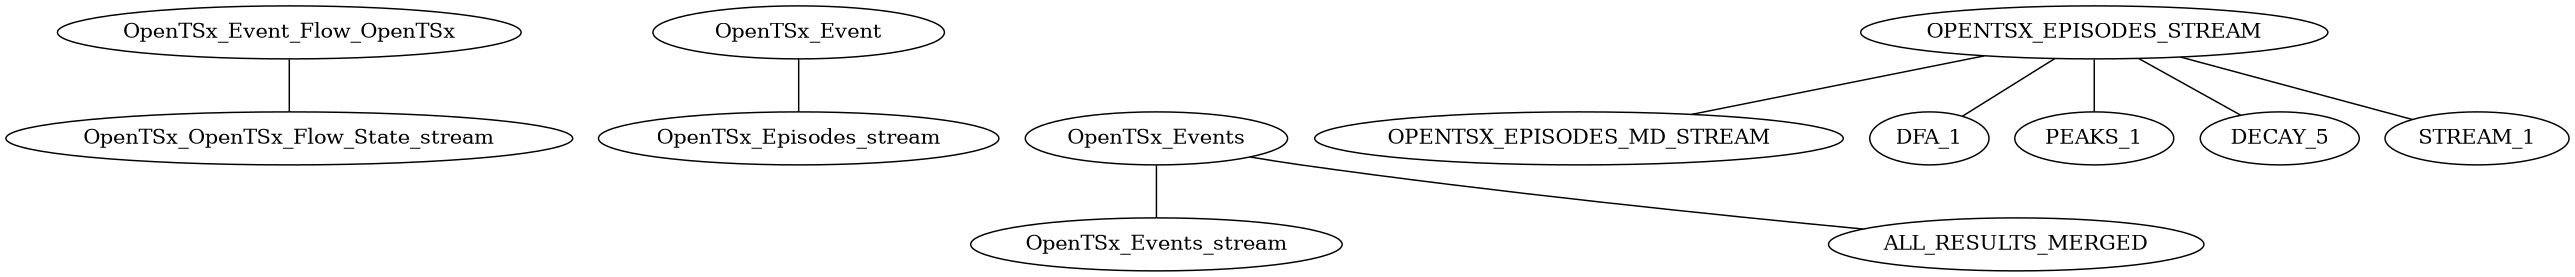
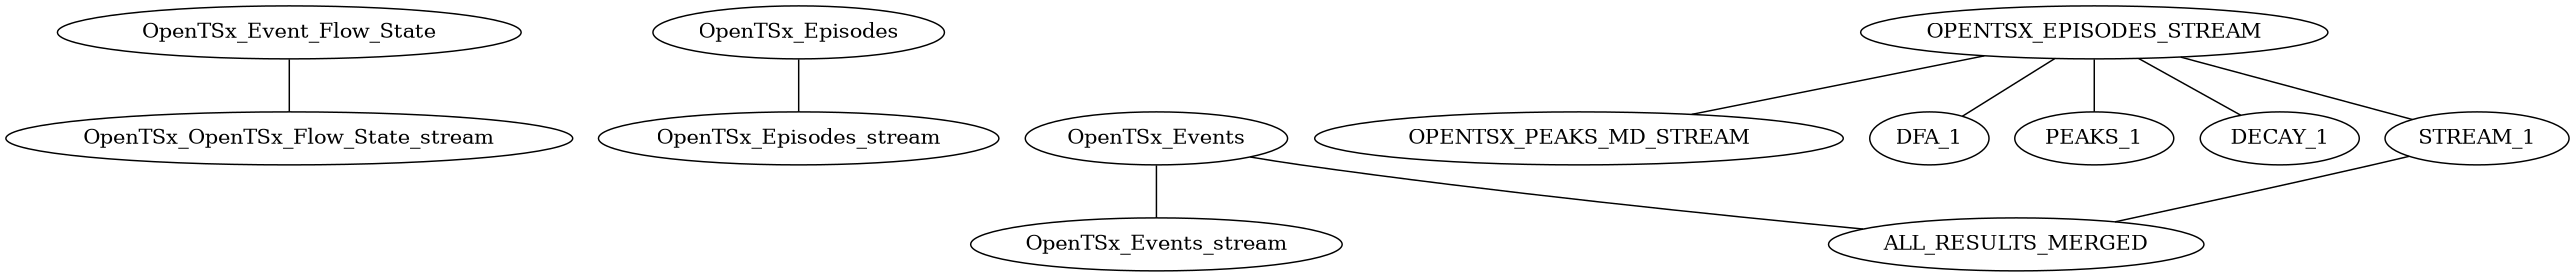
(289, 32) -> (289, 32)
(799, 32) -> (799, 32)
(1579, 138) -> (1579, 138)
(2280, 138) -> (2280, 138)
none -> (2262, 190)
